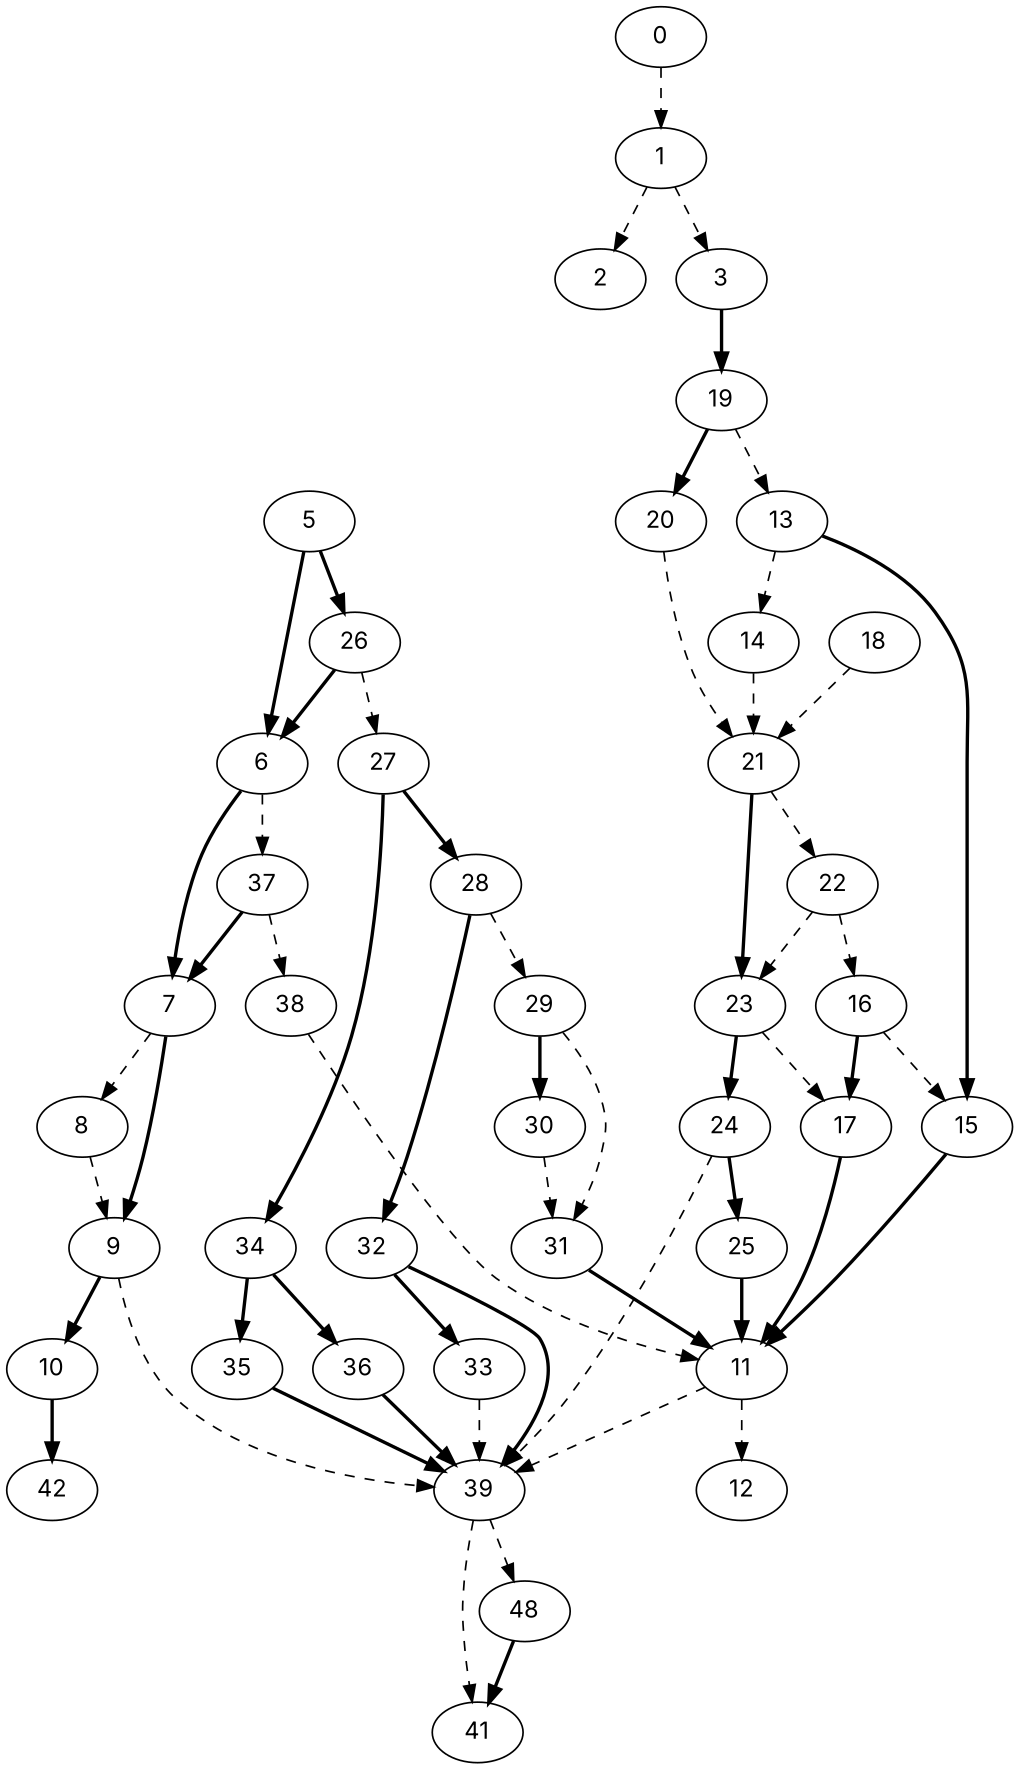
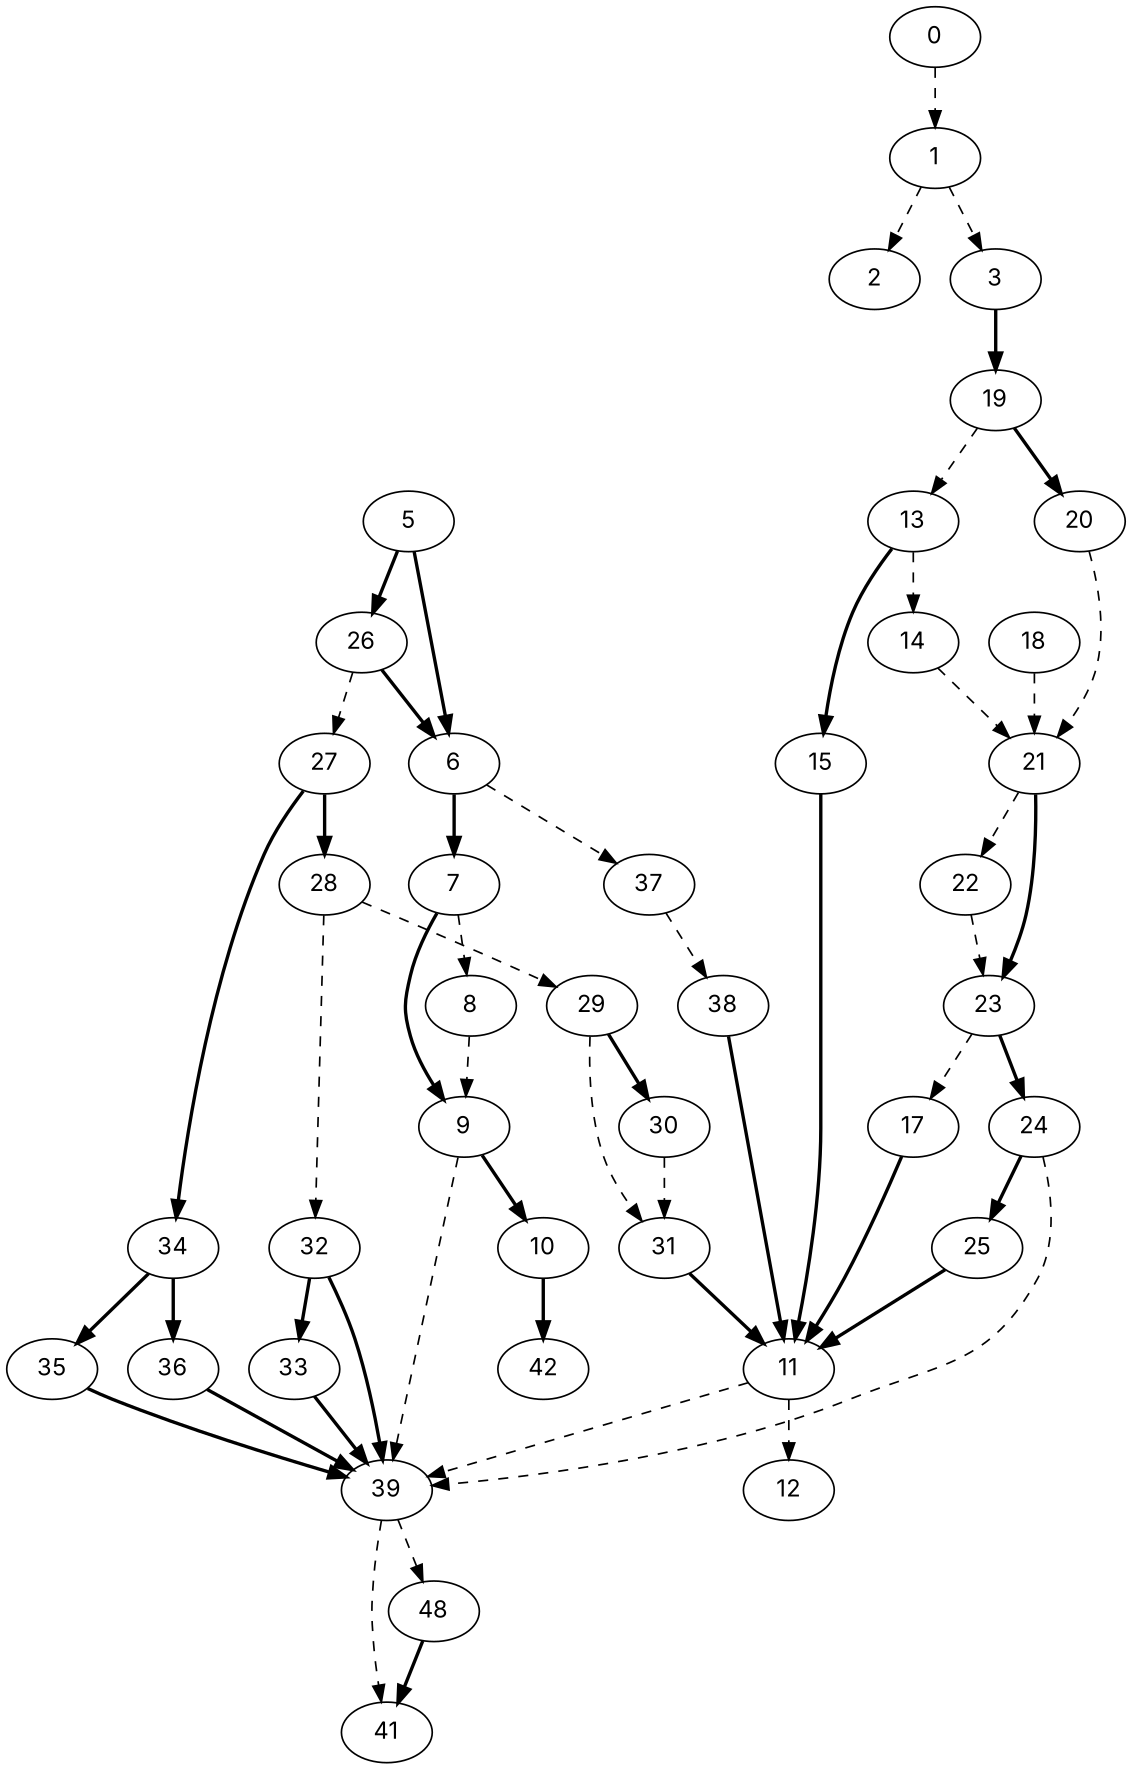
(221, 939) -> none
(861, 1006) -> none
(435, 1060) -> (320, 1058)
(458, 1241) -> (755, 1179)
(479, 1421) -> (335, 1423)
